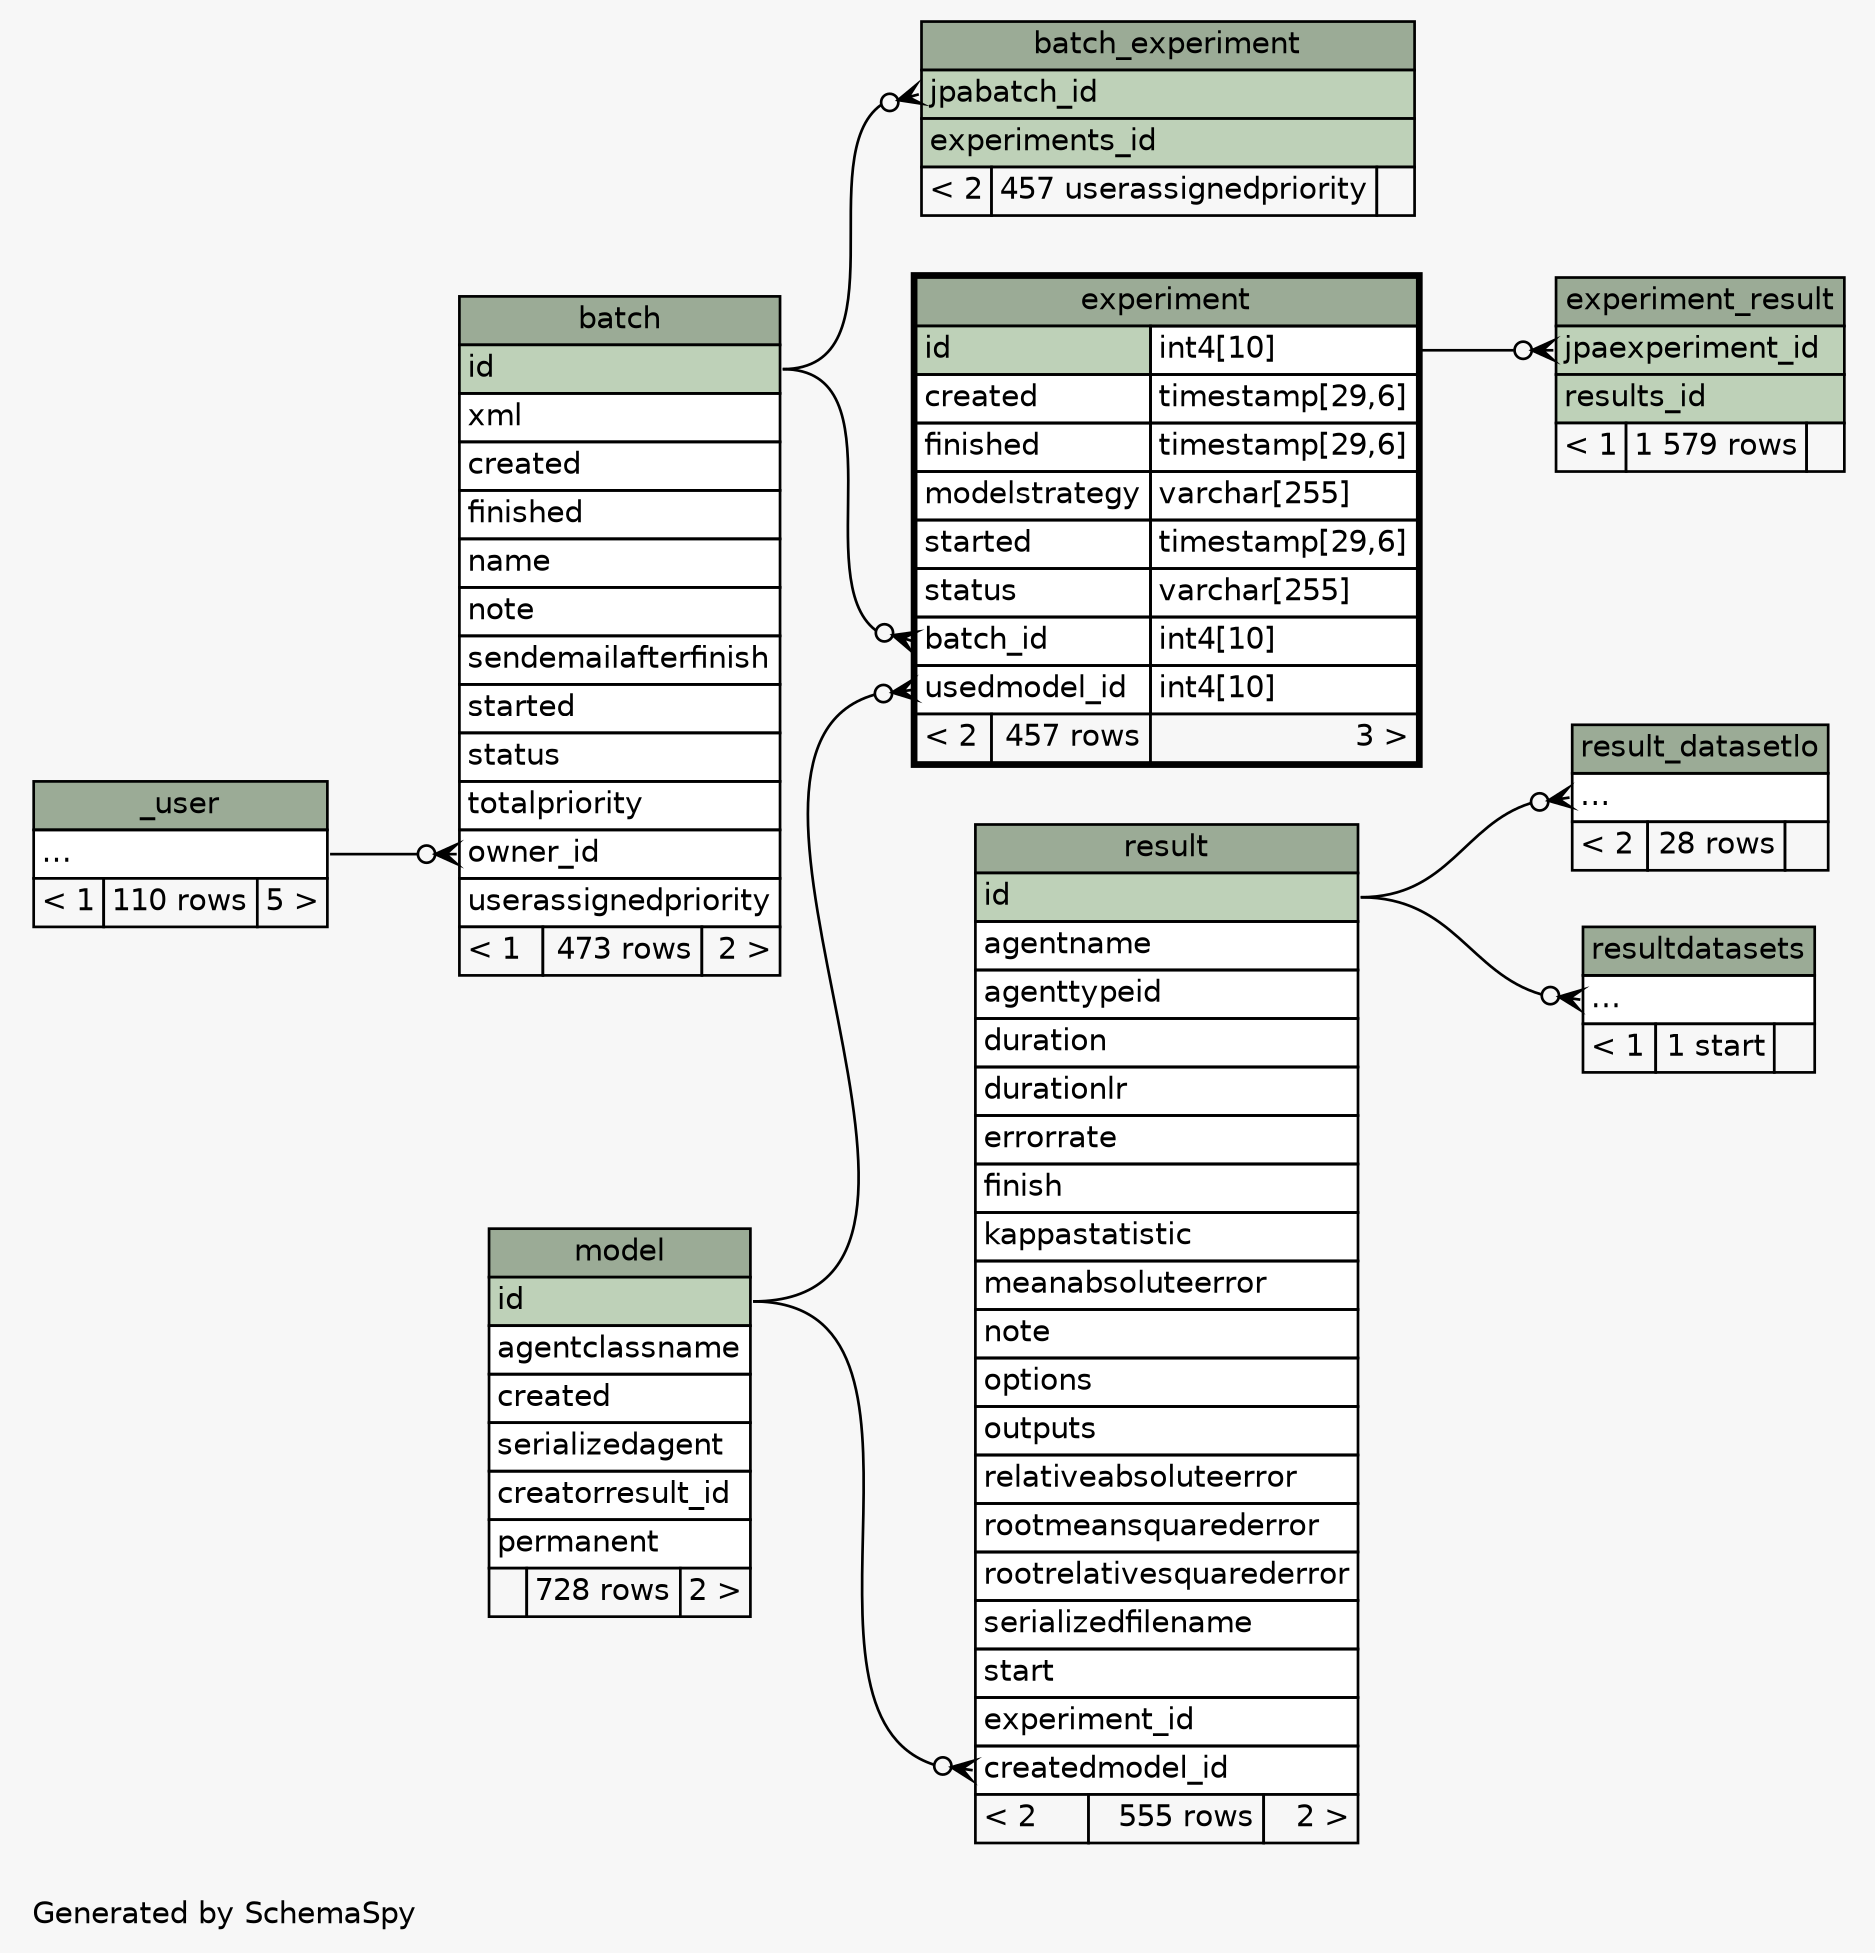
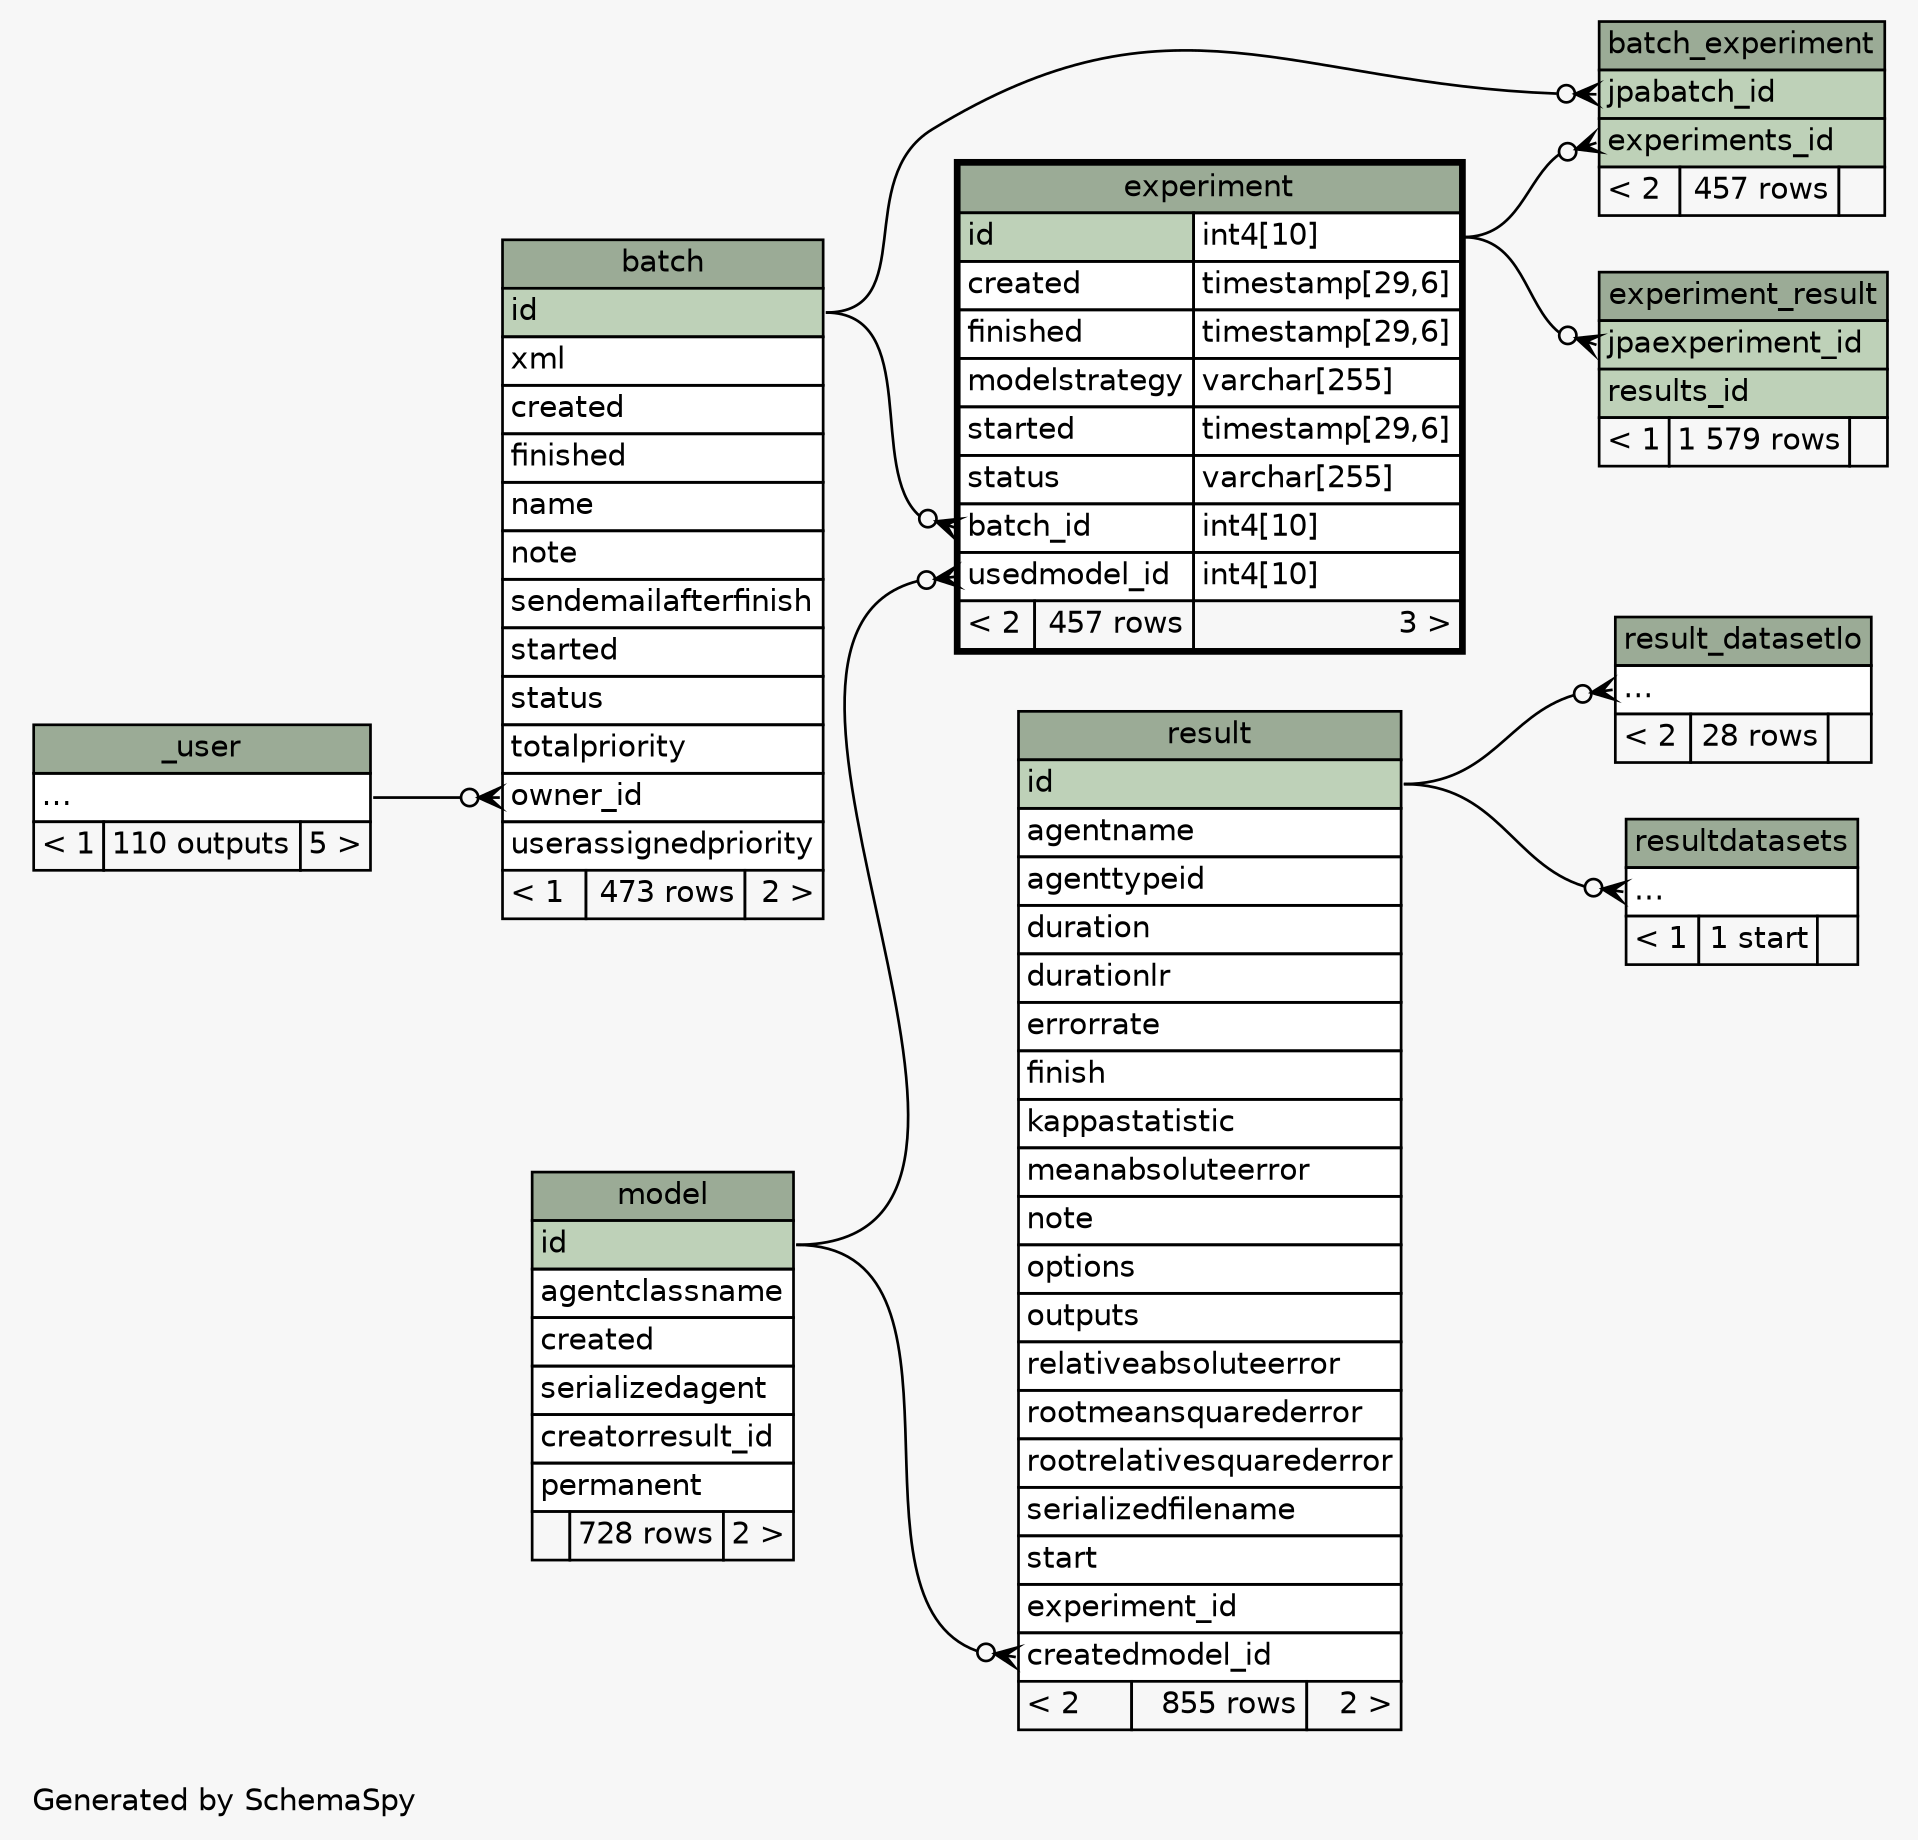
(1184, 190) -> (1762, 190)
none -> (1519, 206)
(181, 901) -> (202, 845)
(1187, 1817) -> (1230, 1704)
